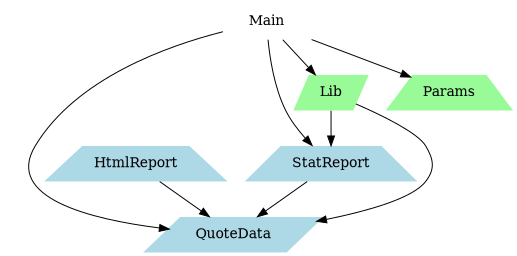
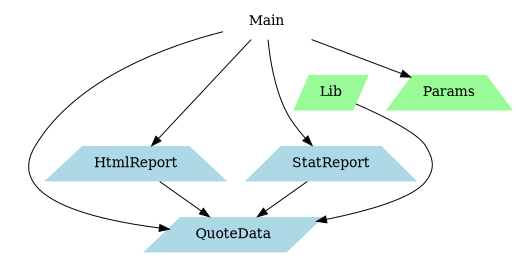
(296, 54) -> (205, 89)
(331, 123) -> none
